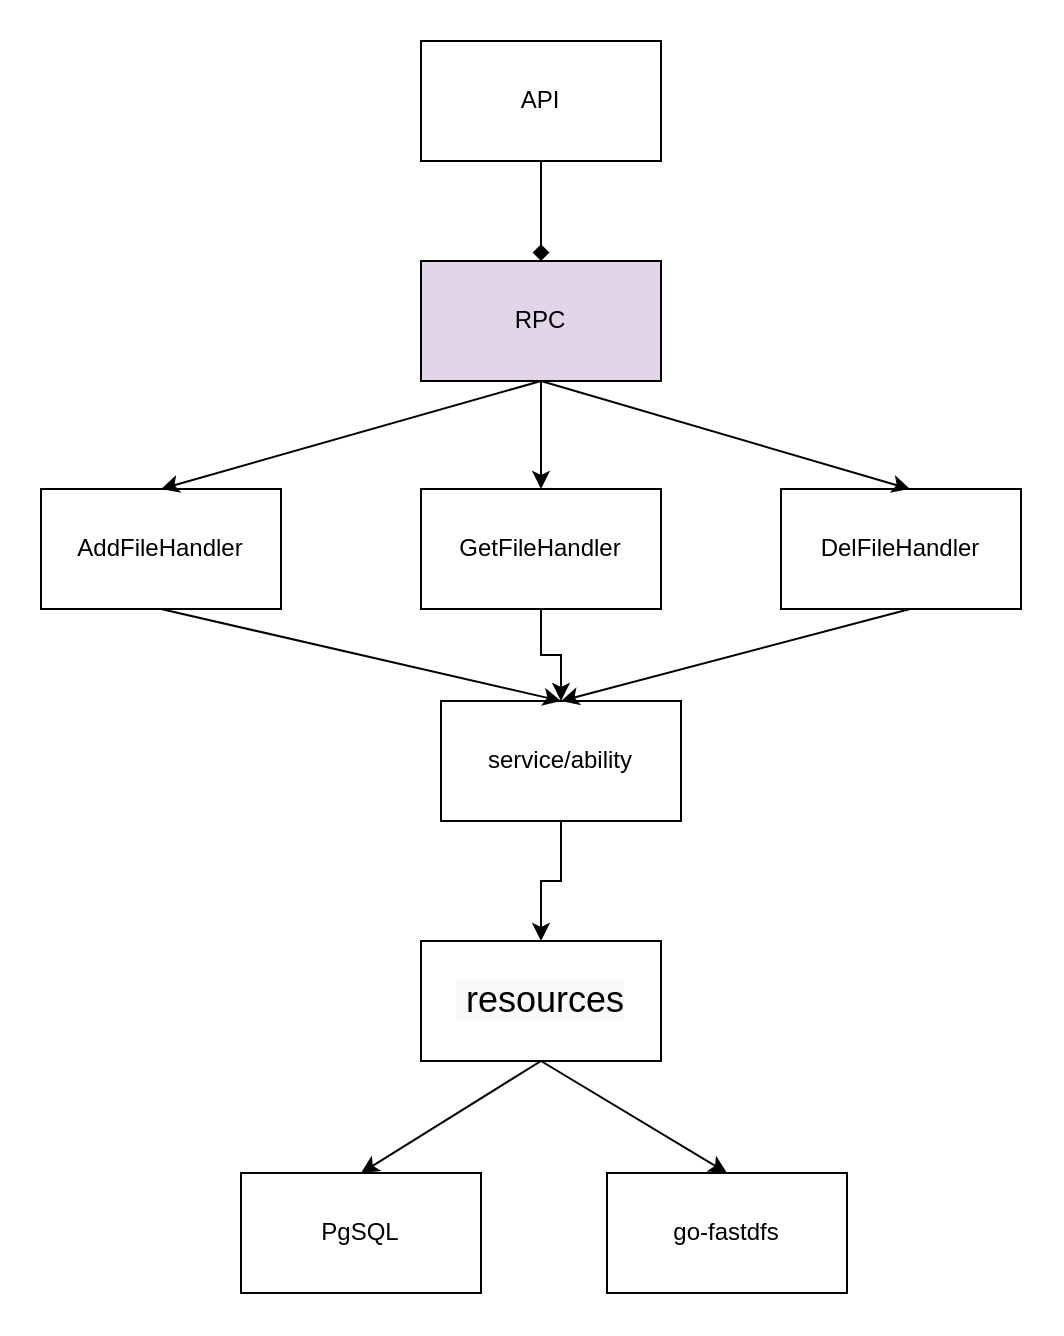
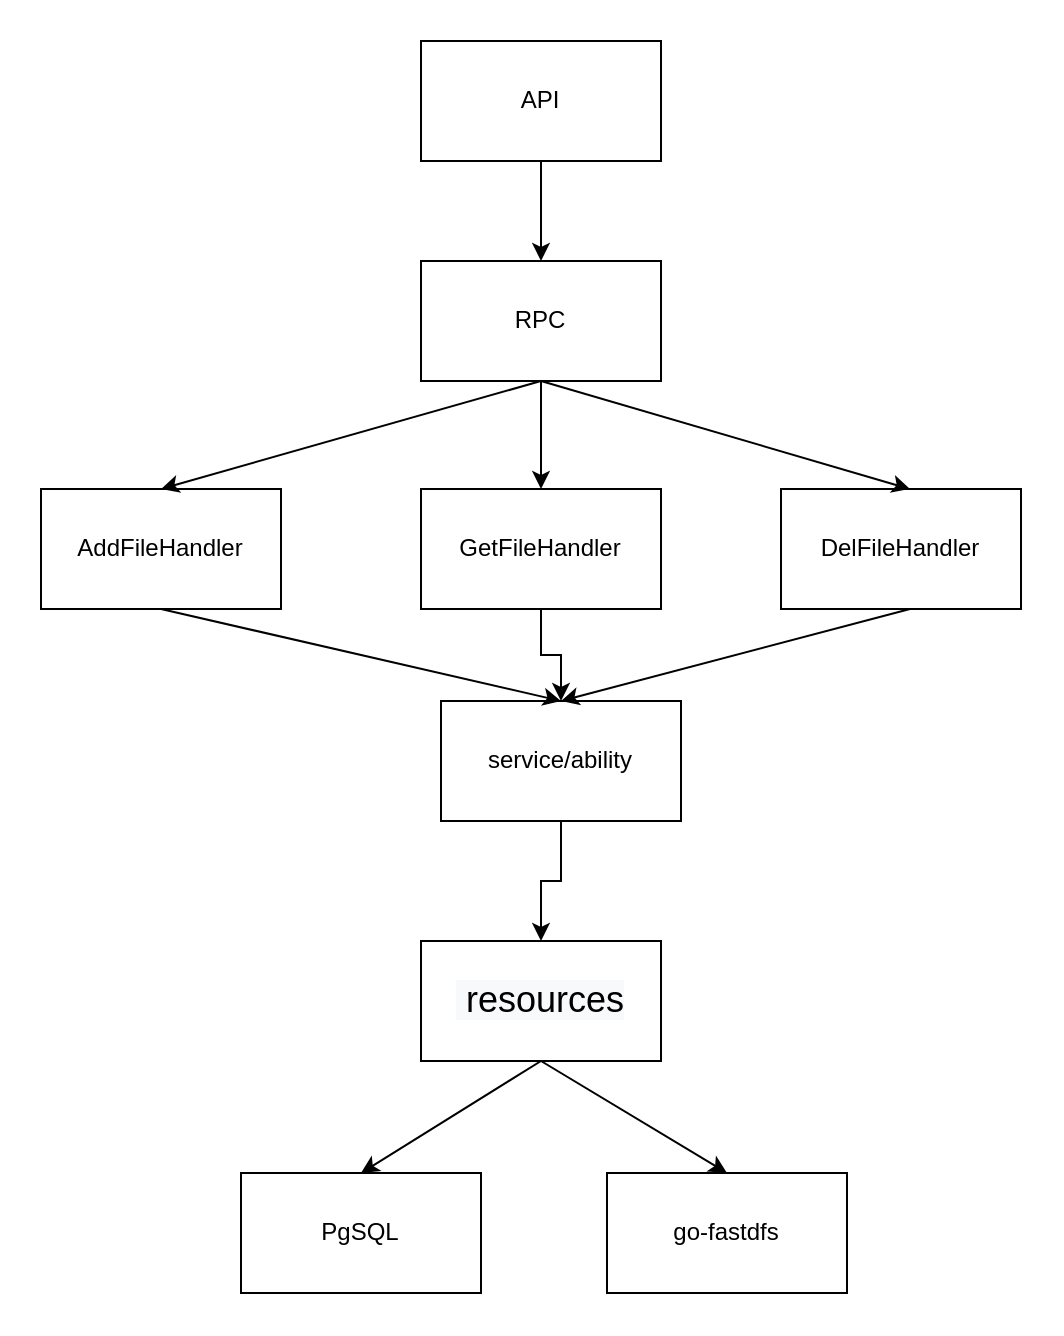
(541, 245) -> (541, 246)
(541, 321) -> (541, 321)
